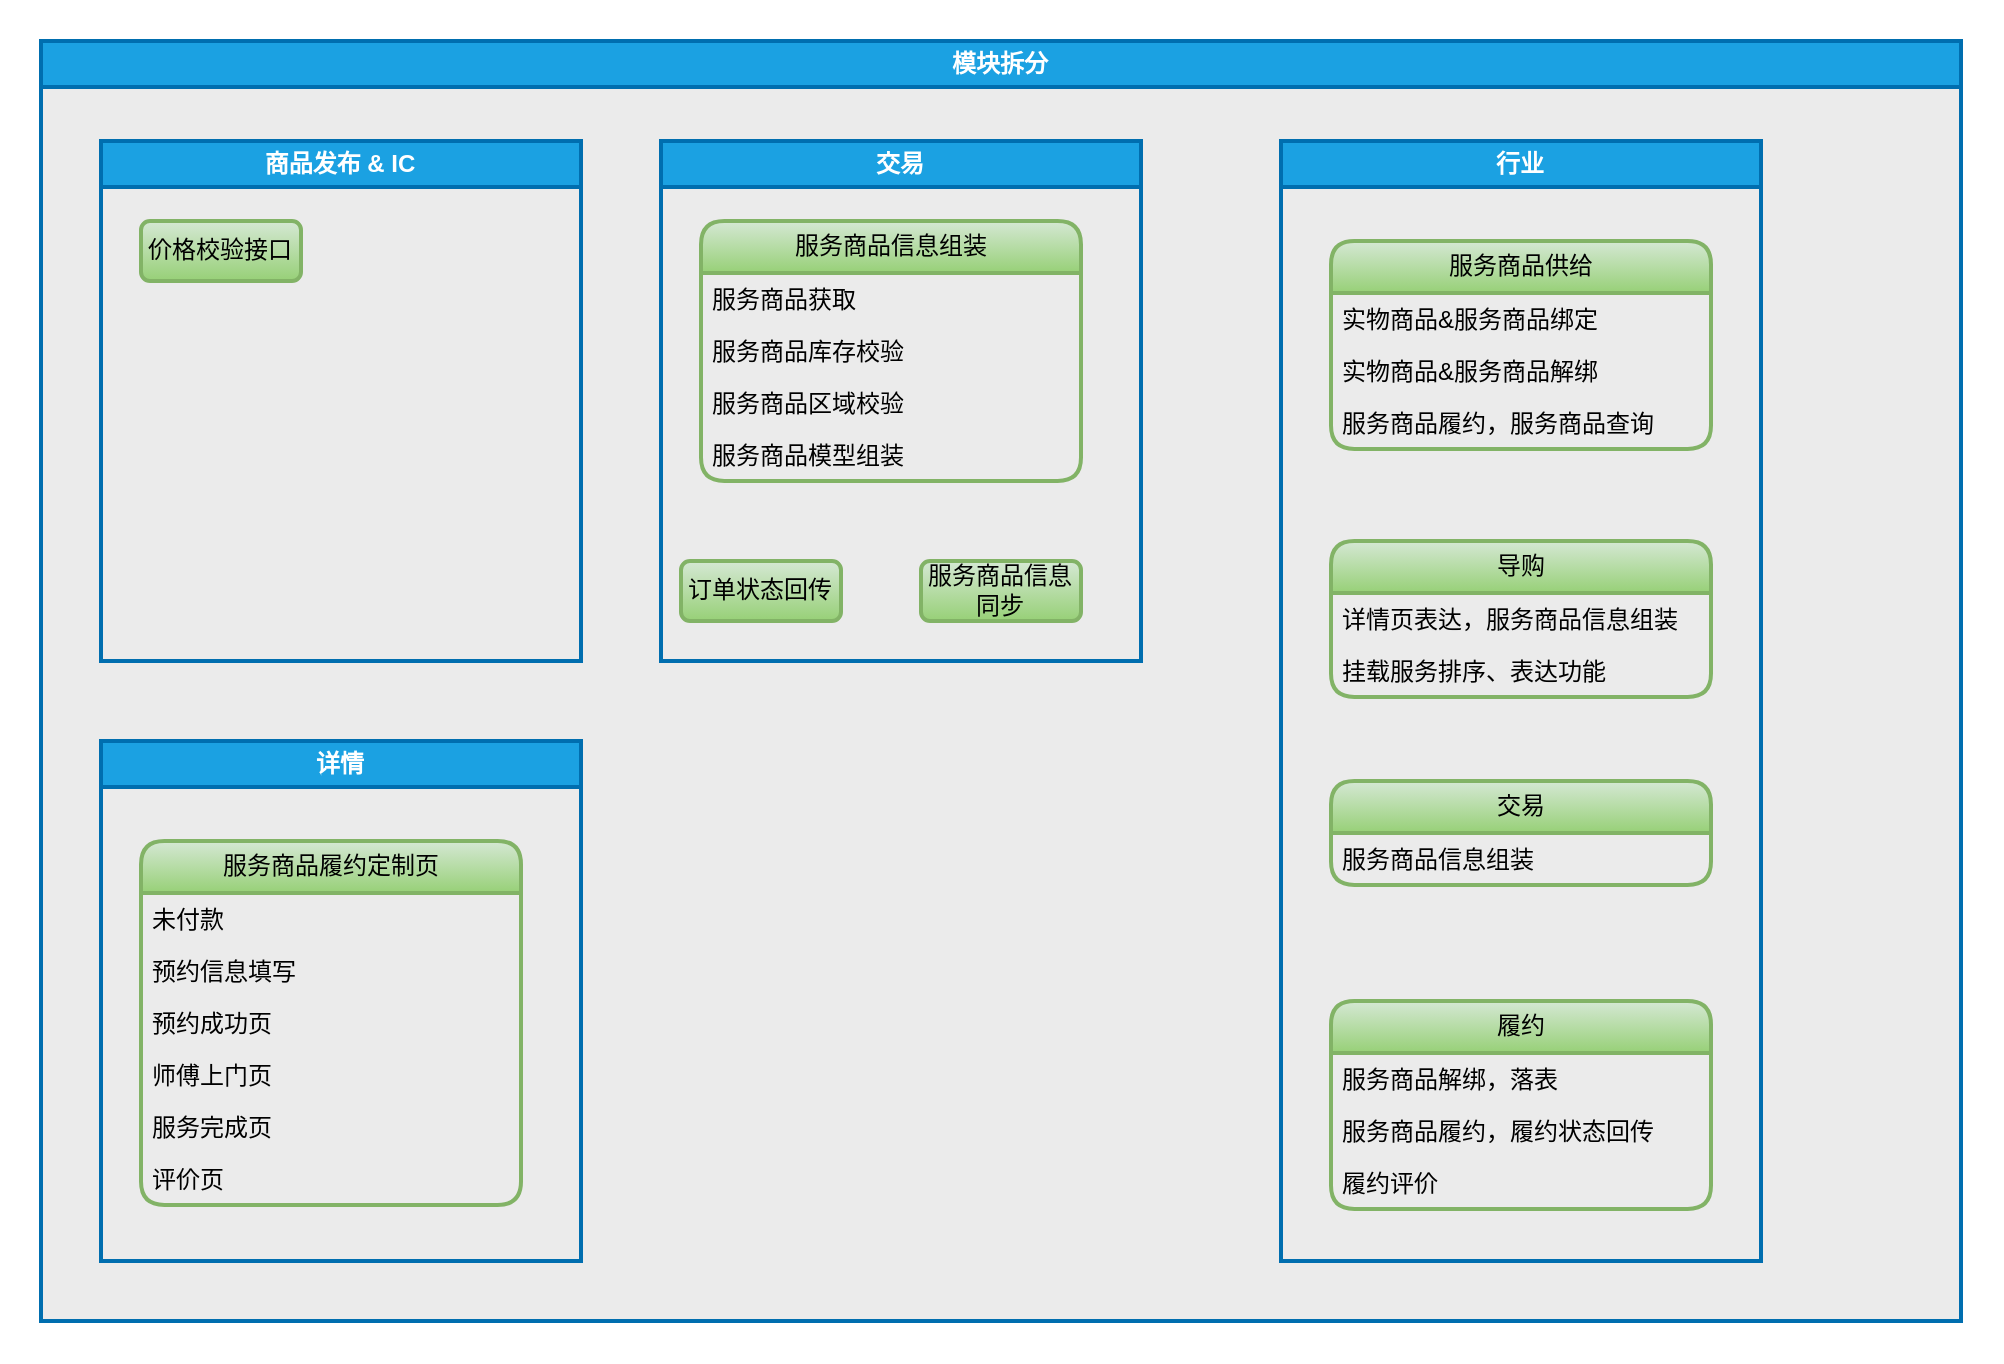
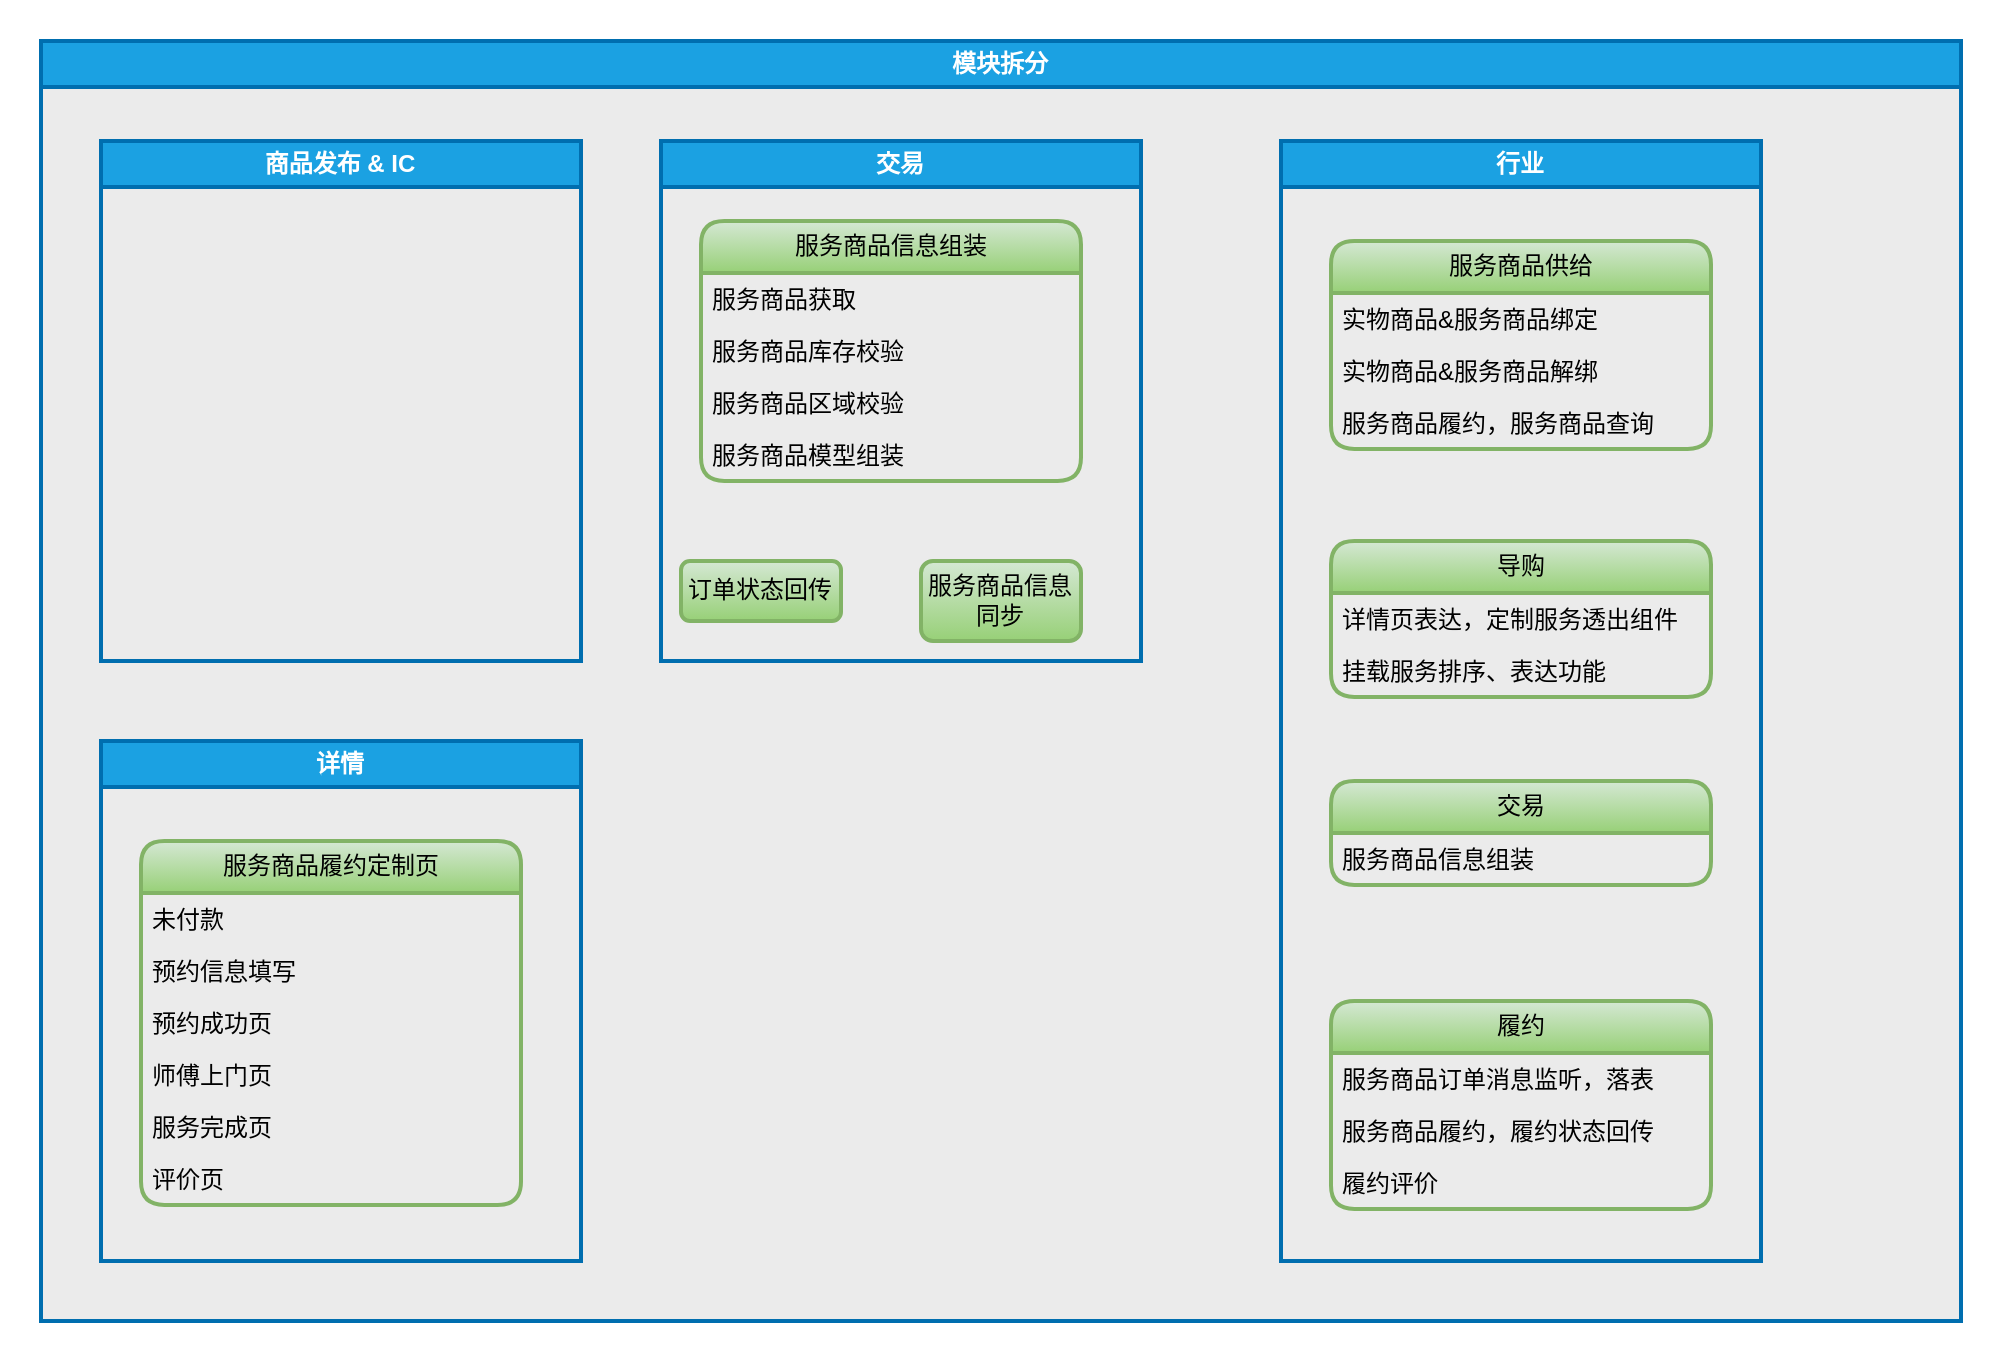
(221, 251) -> none
(1001, 591) -> (1001, 601)
(1511, 621) -> (1511, 621)
(1451, 1081) -> (1499, 1081)
